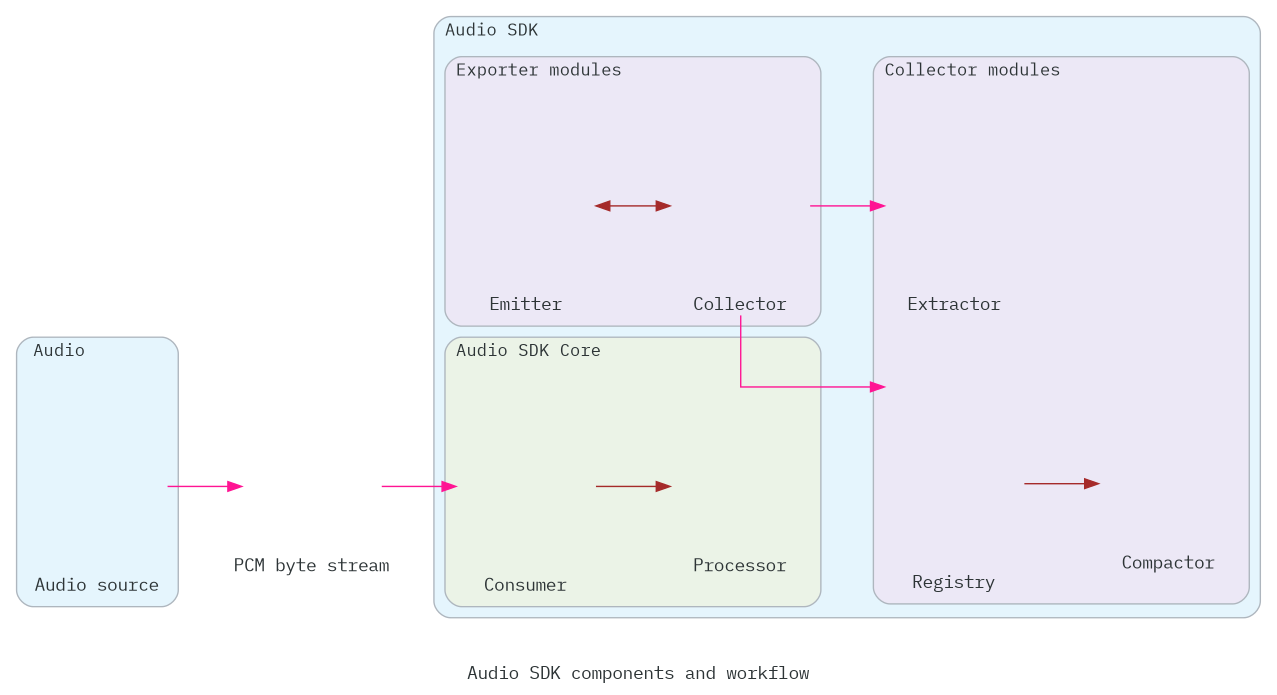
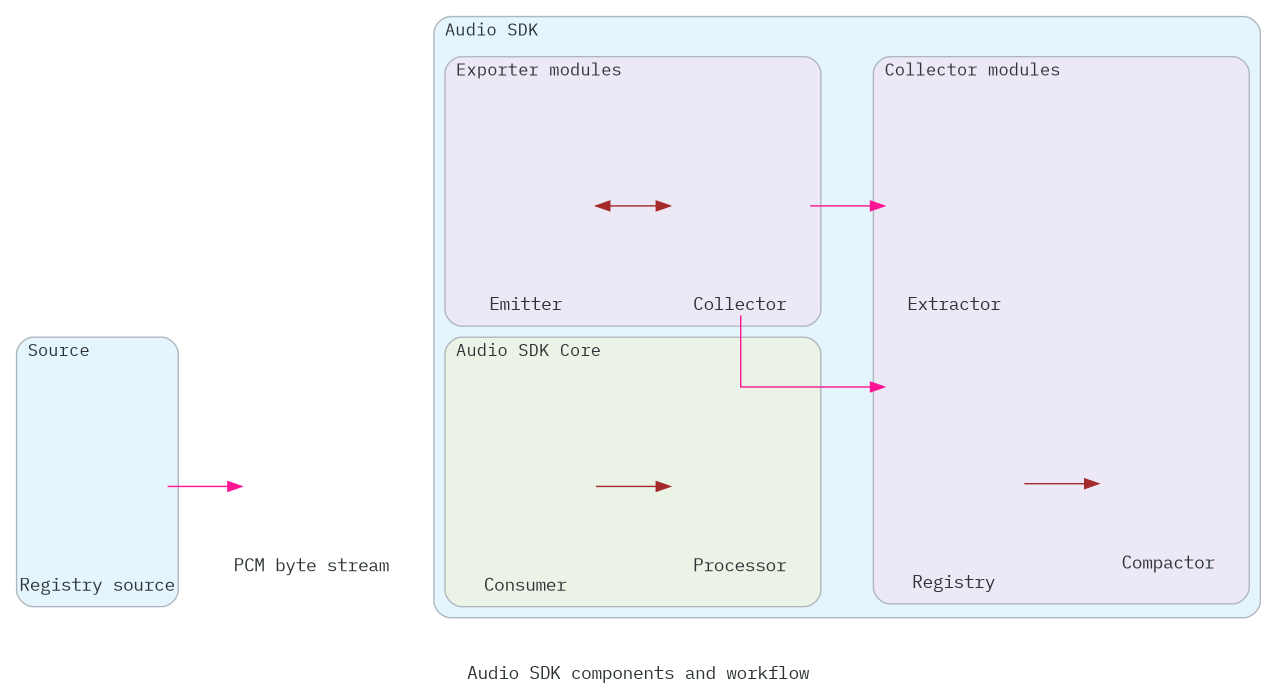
(59, 352) -> (59, 352)
(97, 486) -> (97, 486)
(412, 486) -> none
